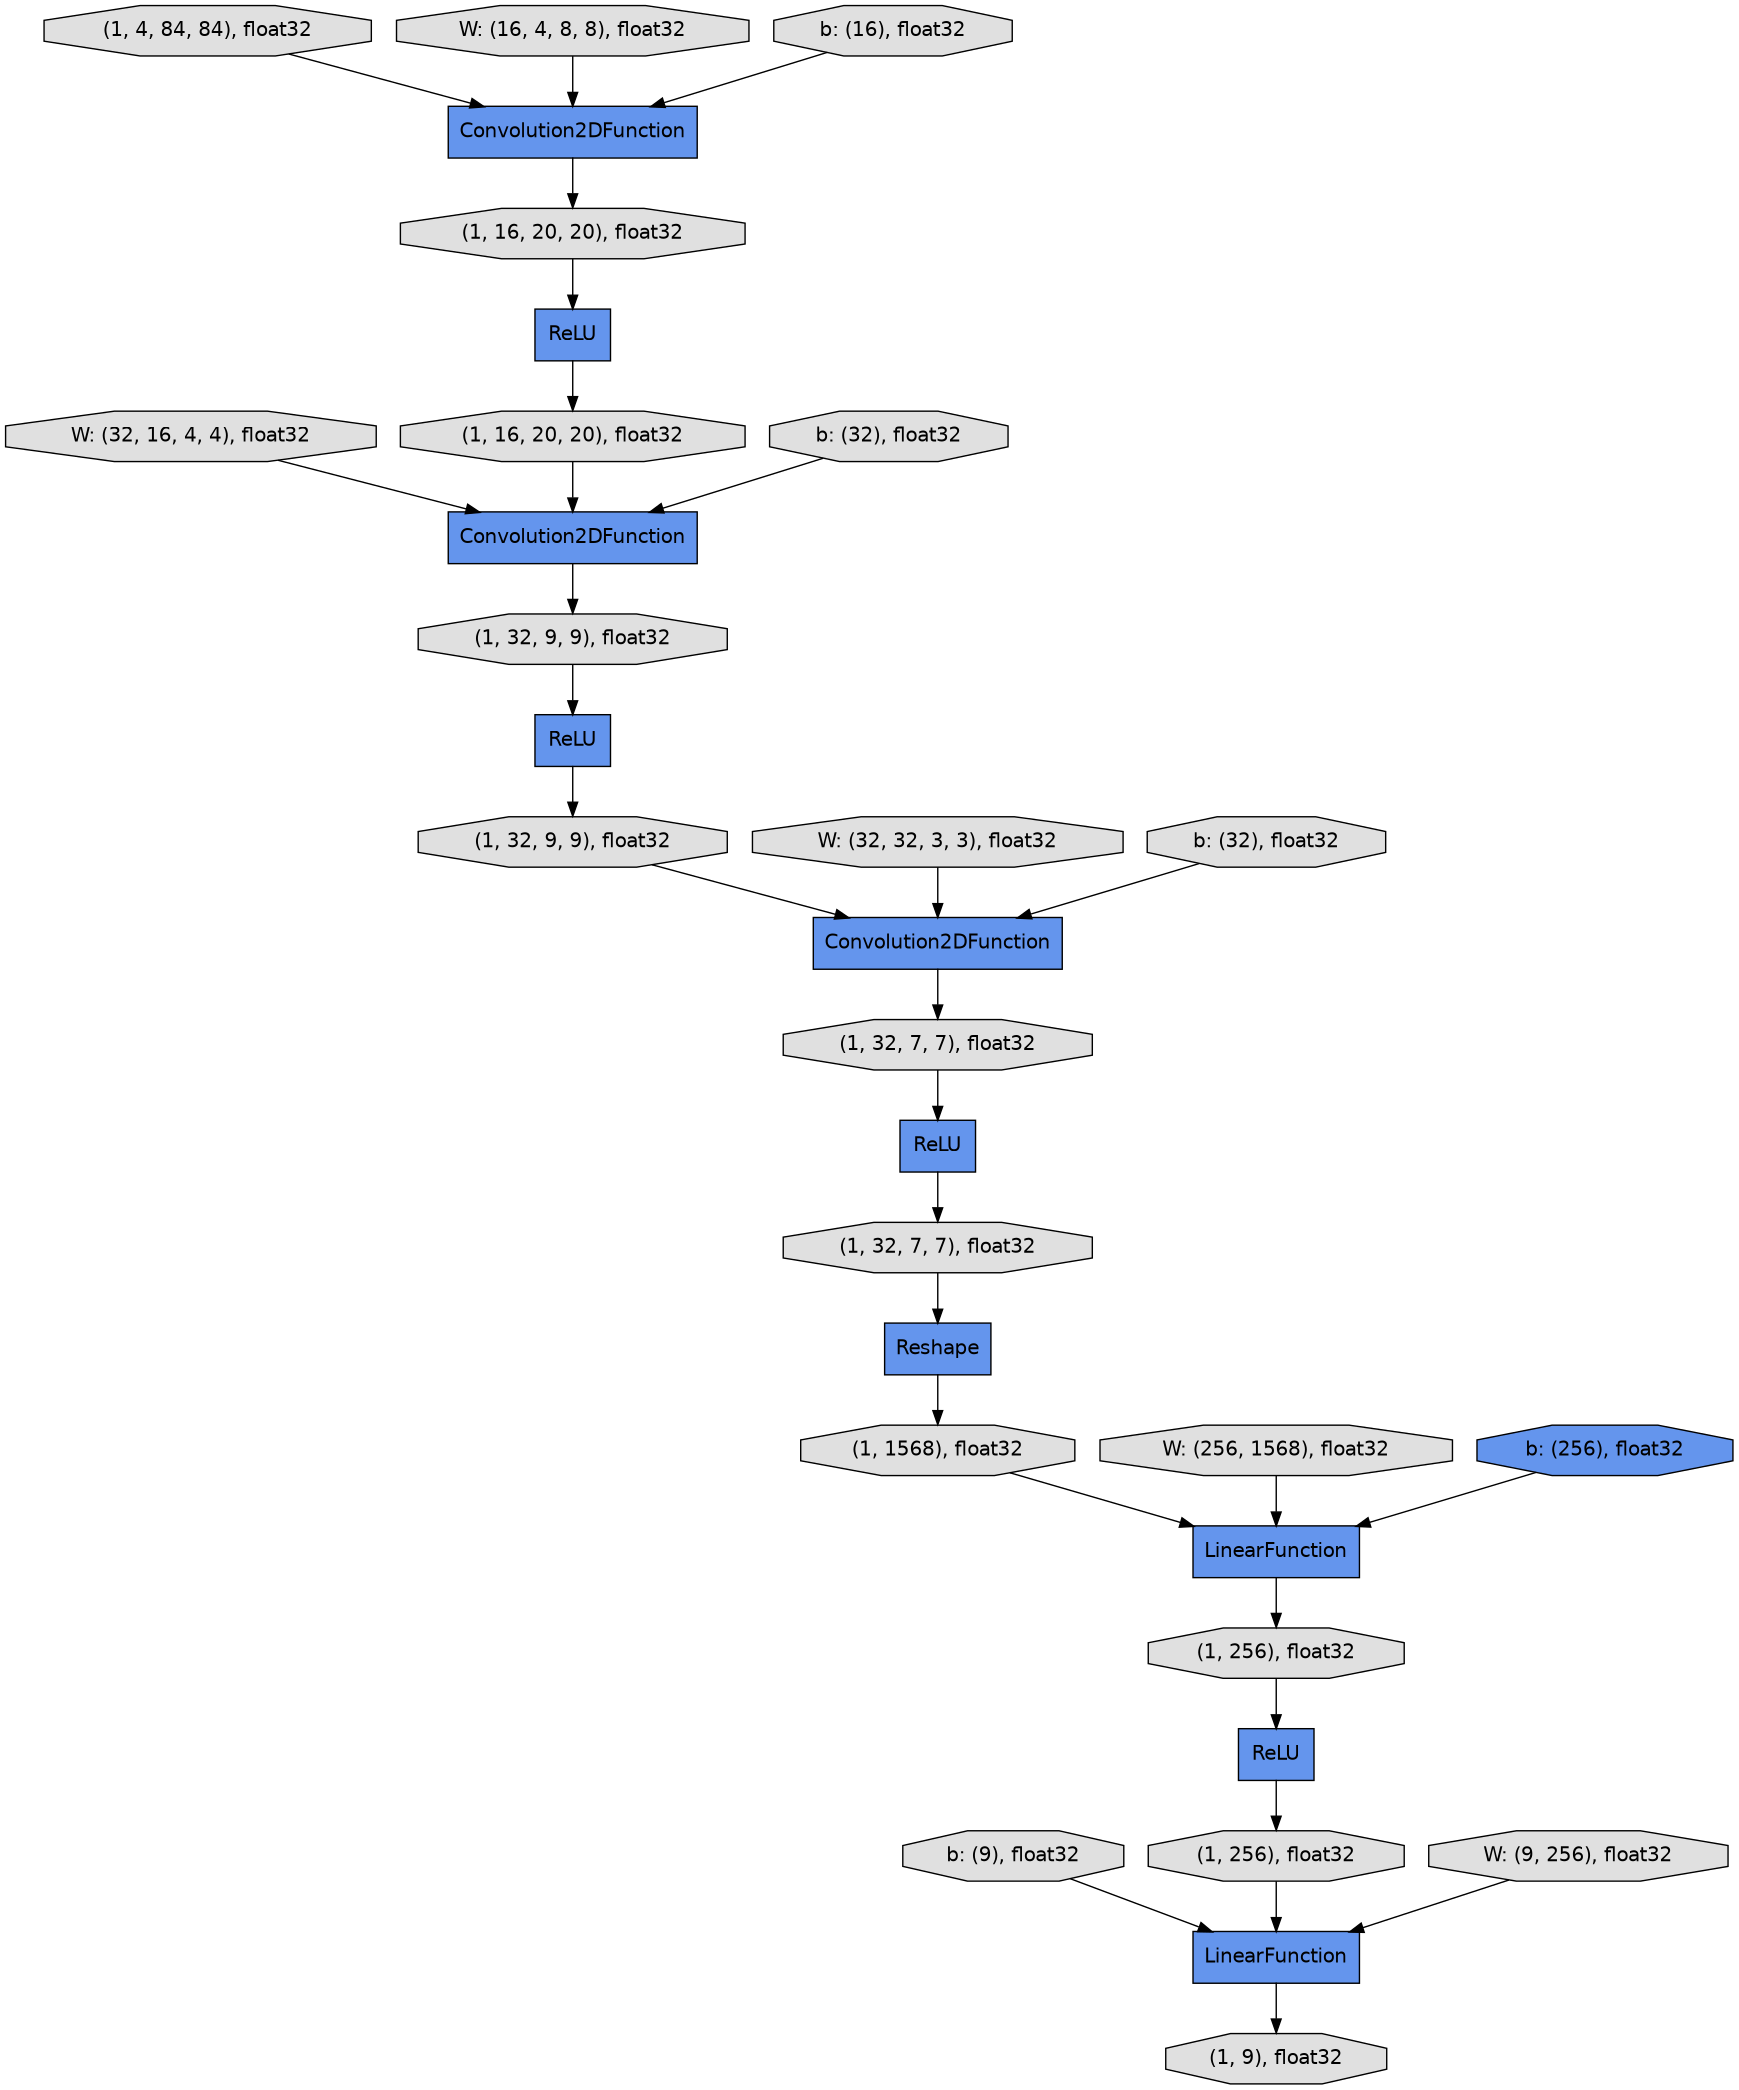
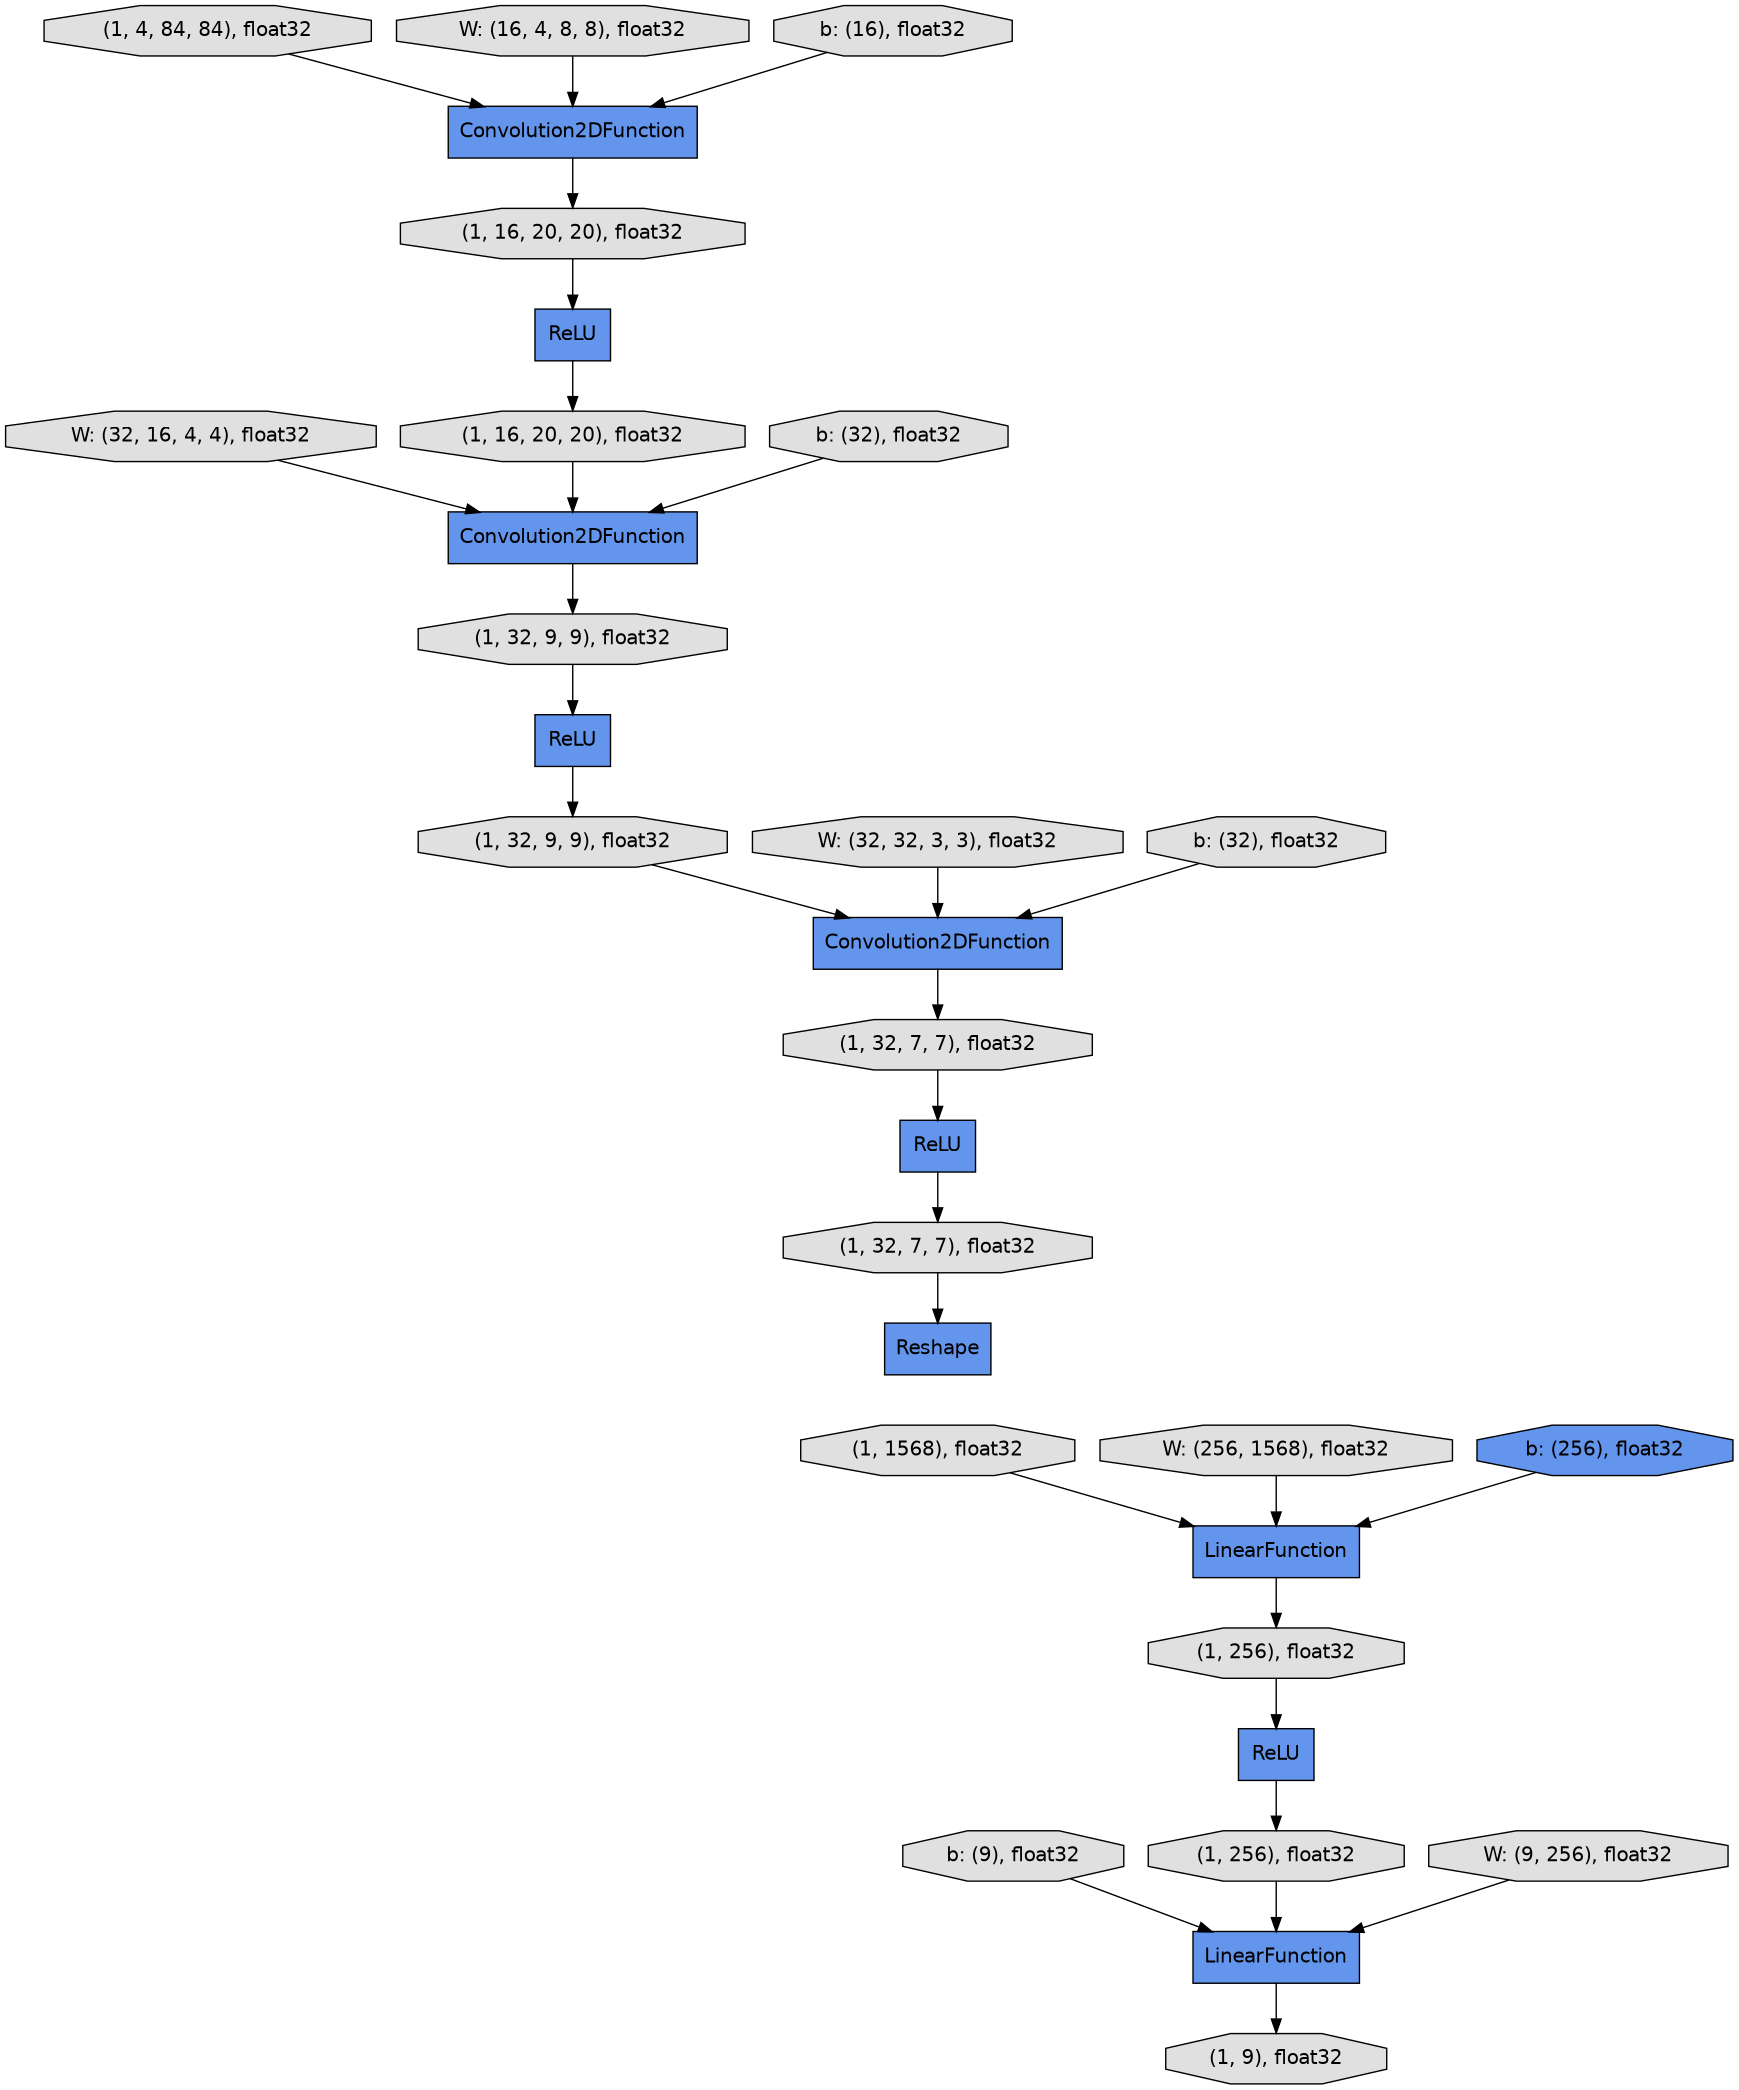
(938, 1392) -> none
